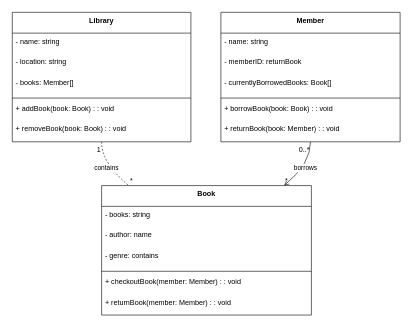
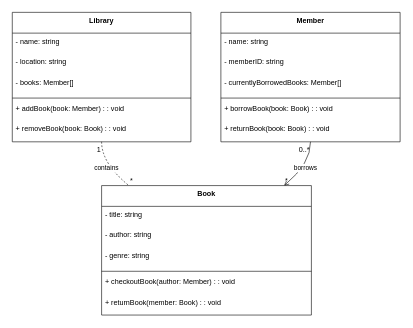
(266, 62) -> (257, 62)
(285, 83) -> (289, 83)
(68, 109) -> (72, 109)
(287, 129) -> (283, 129)
(131, 215) -> (130, 215)
(130, 235) -> (134, 235)
(136, 256) -> (131, 256)
(175, 282) -> (175, 282)
(171, 302) -> (167, 302)
